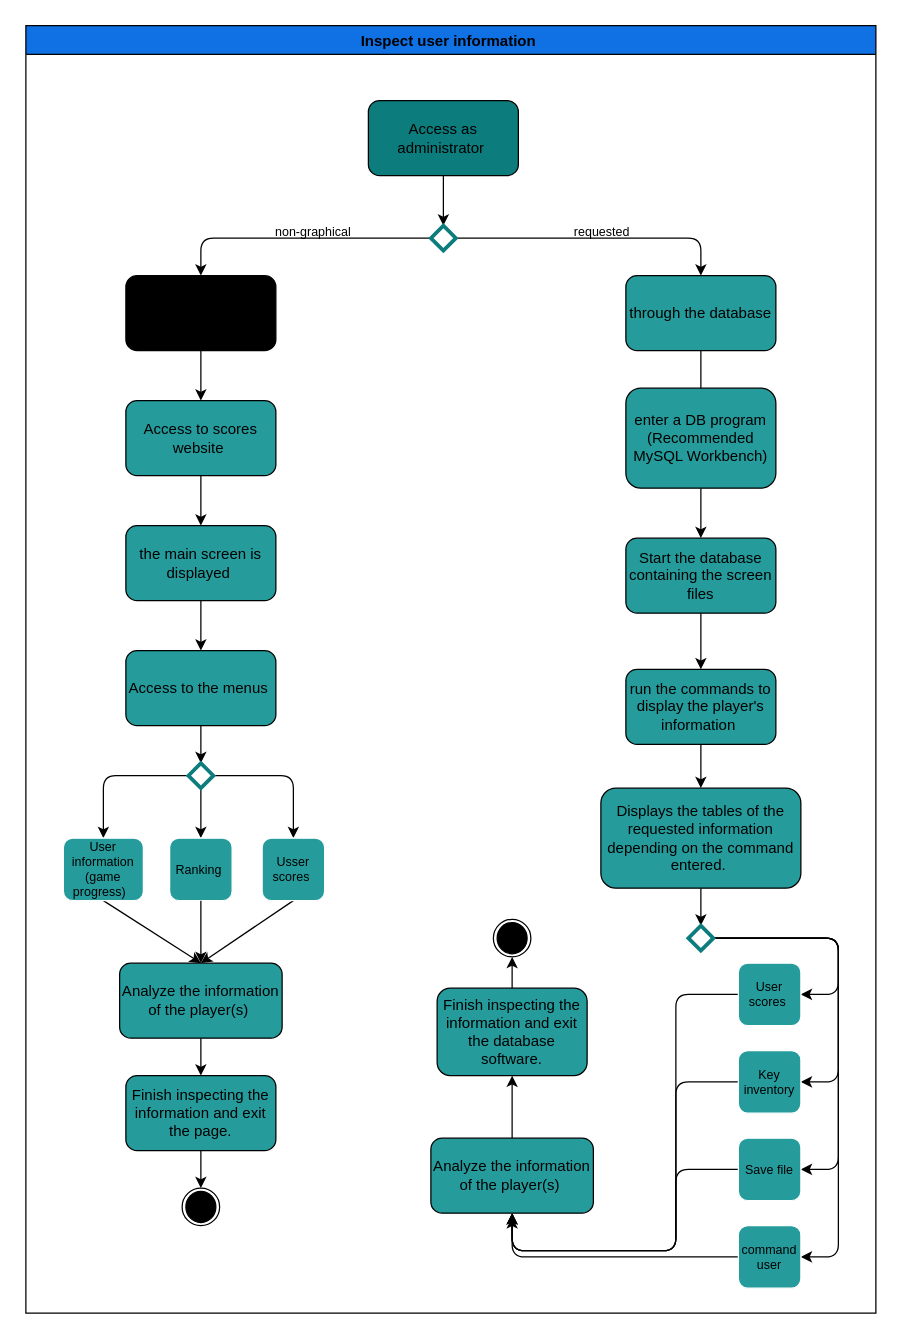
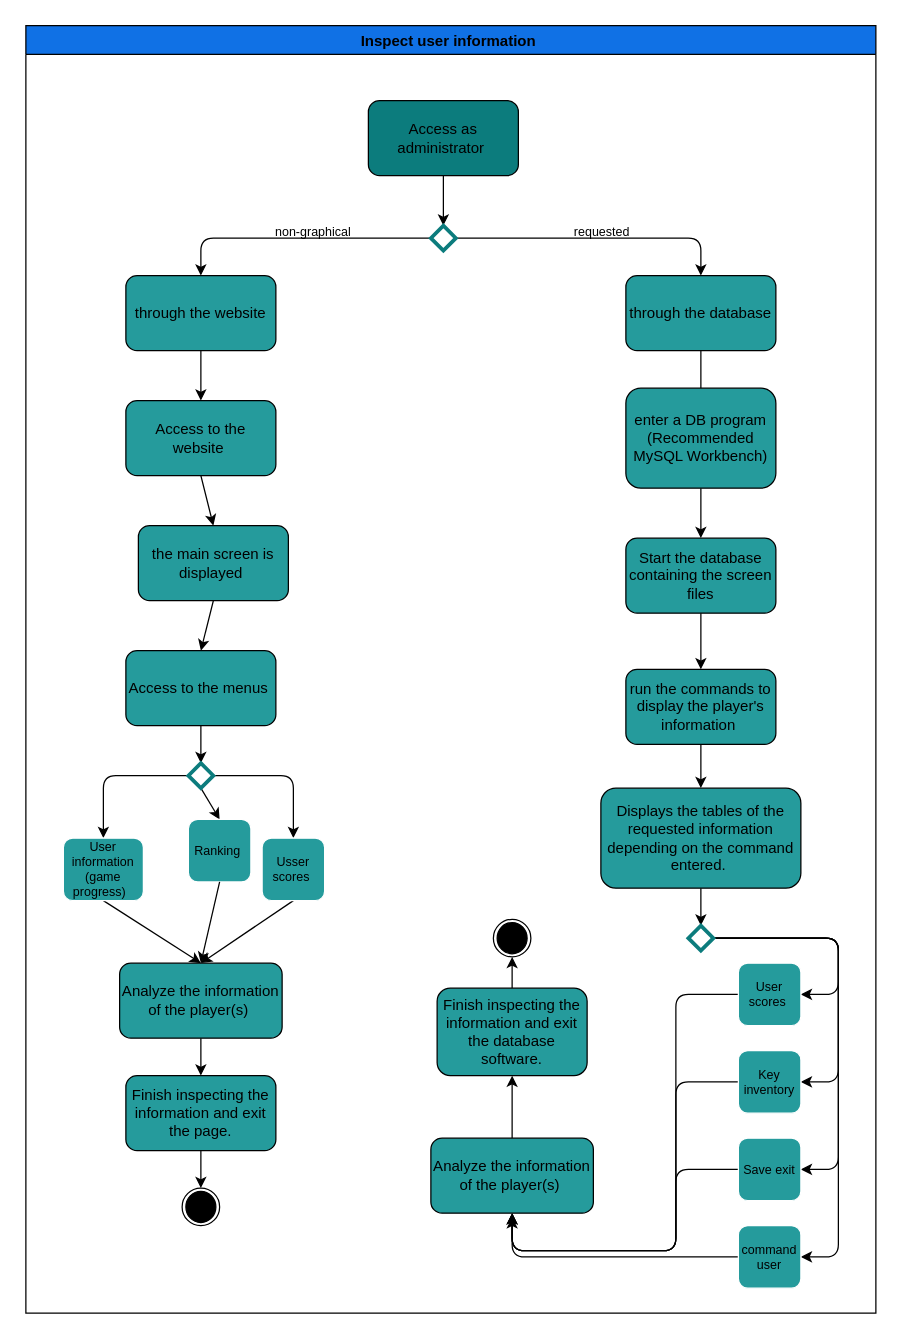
(201, 313) -> (201, 313)
(201, 438) -> (201, 438)
(201, 563) -> (213, 563)
(201, 869) -> (219, 851)
(769, 1169) -> (769, 1169)
